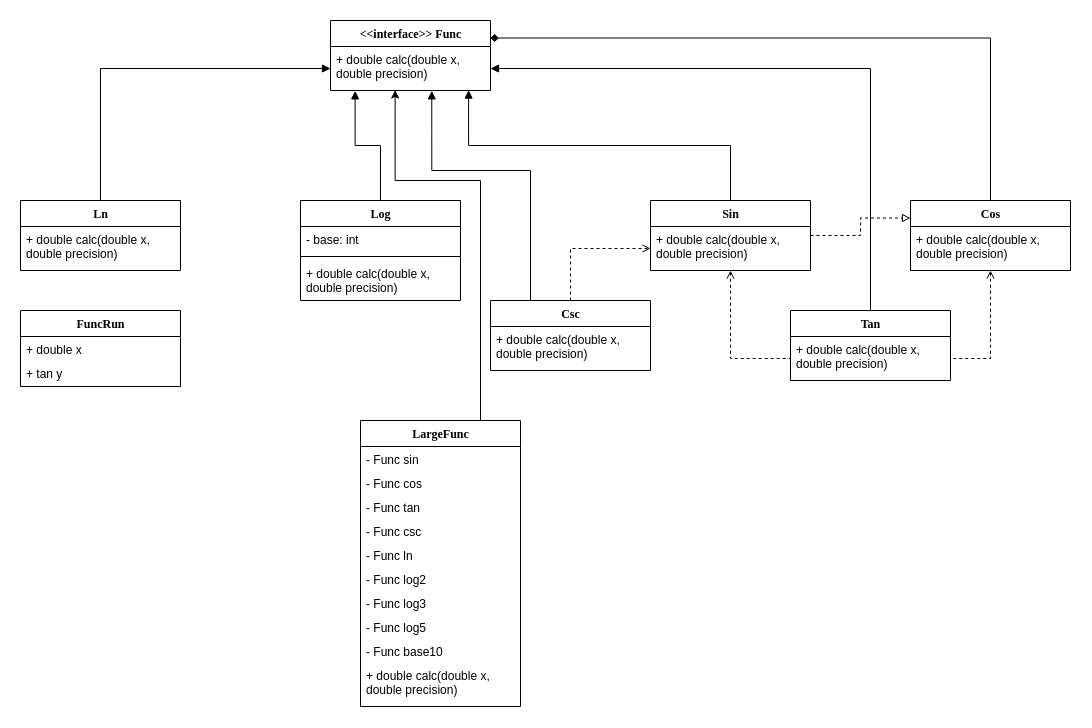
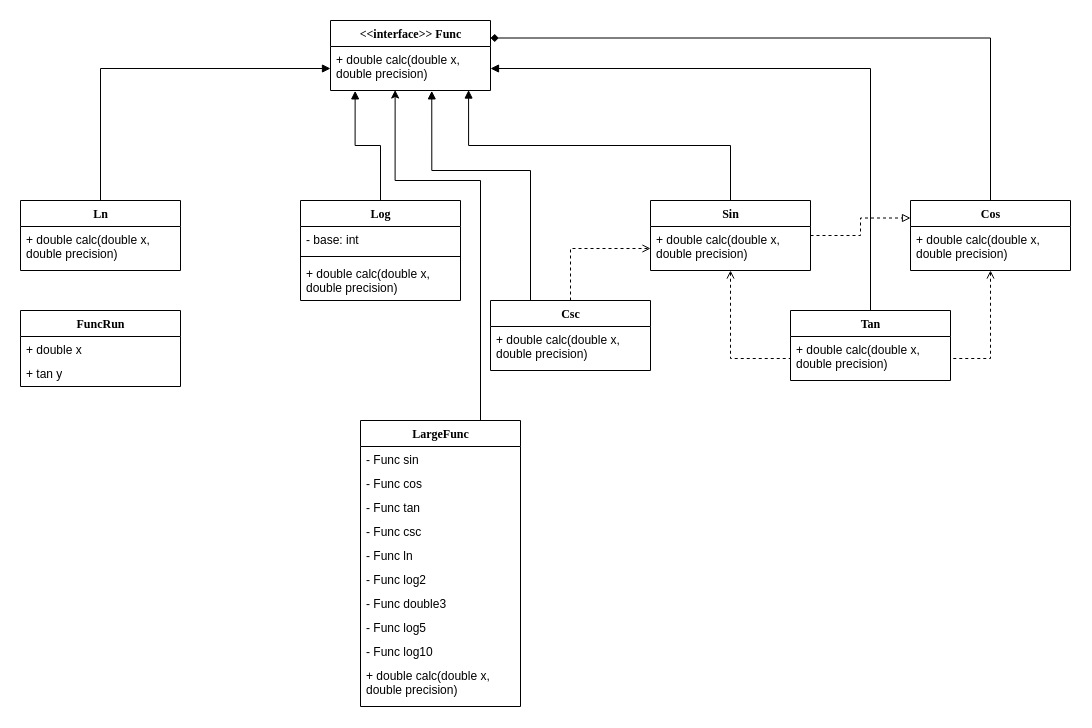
(399, 605) -> (409, 605)
(407, 653) -> (402, 653)
